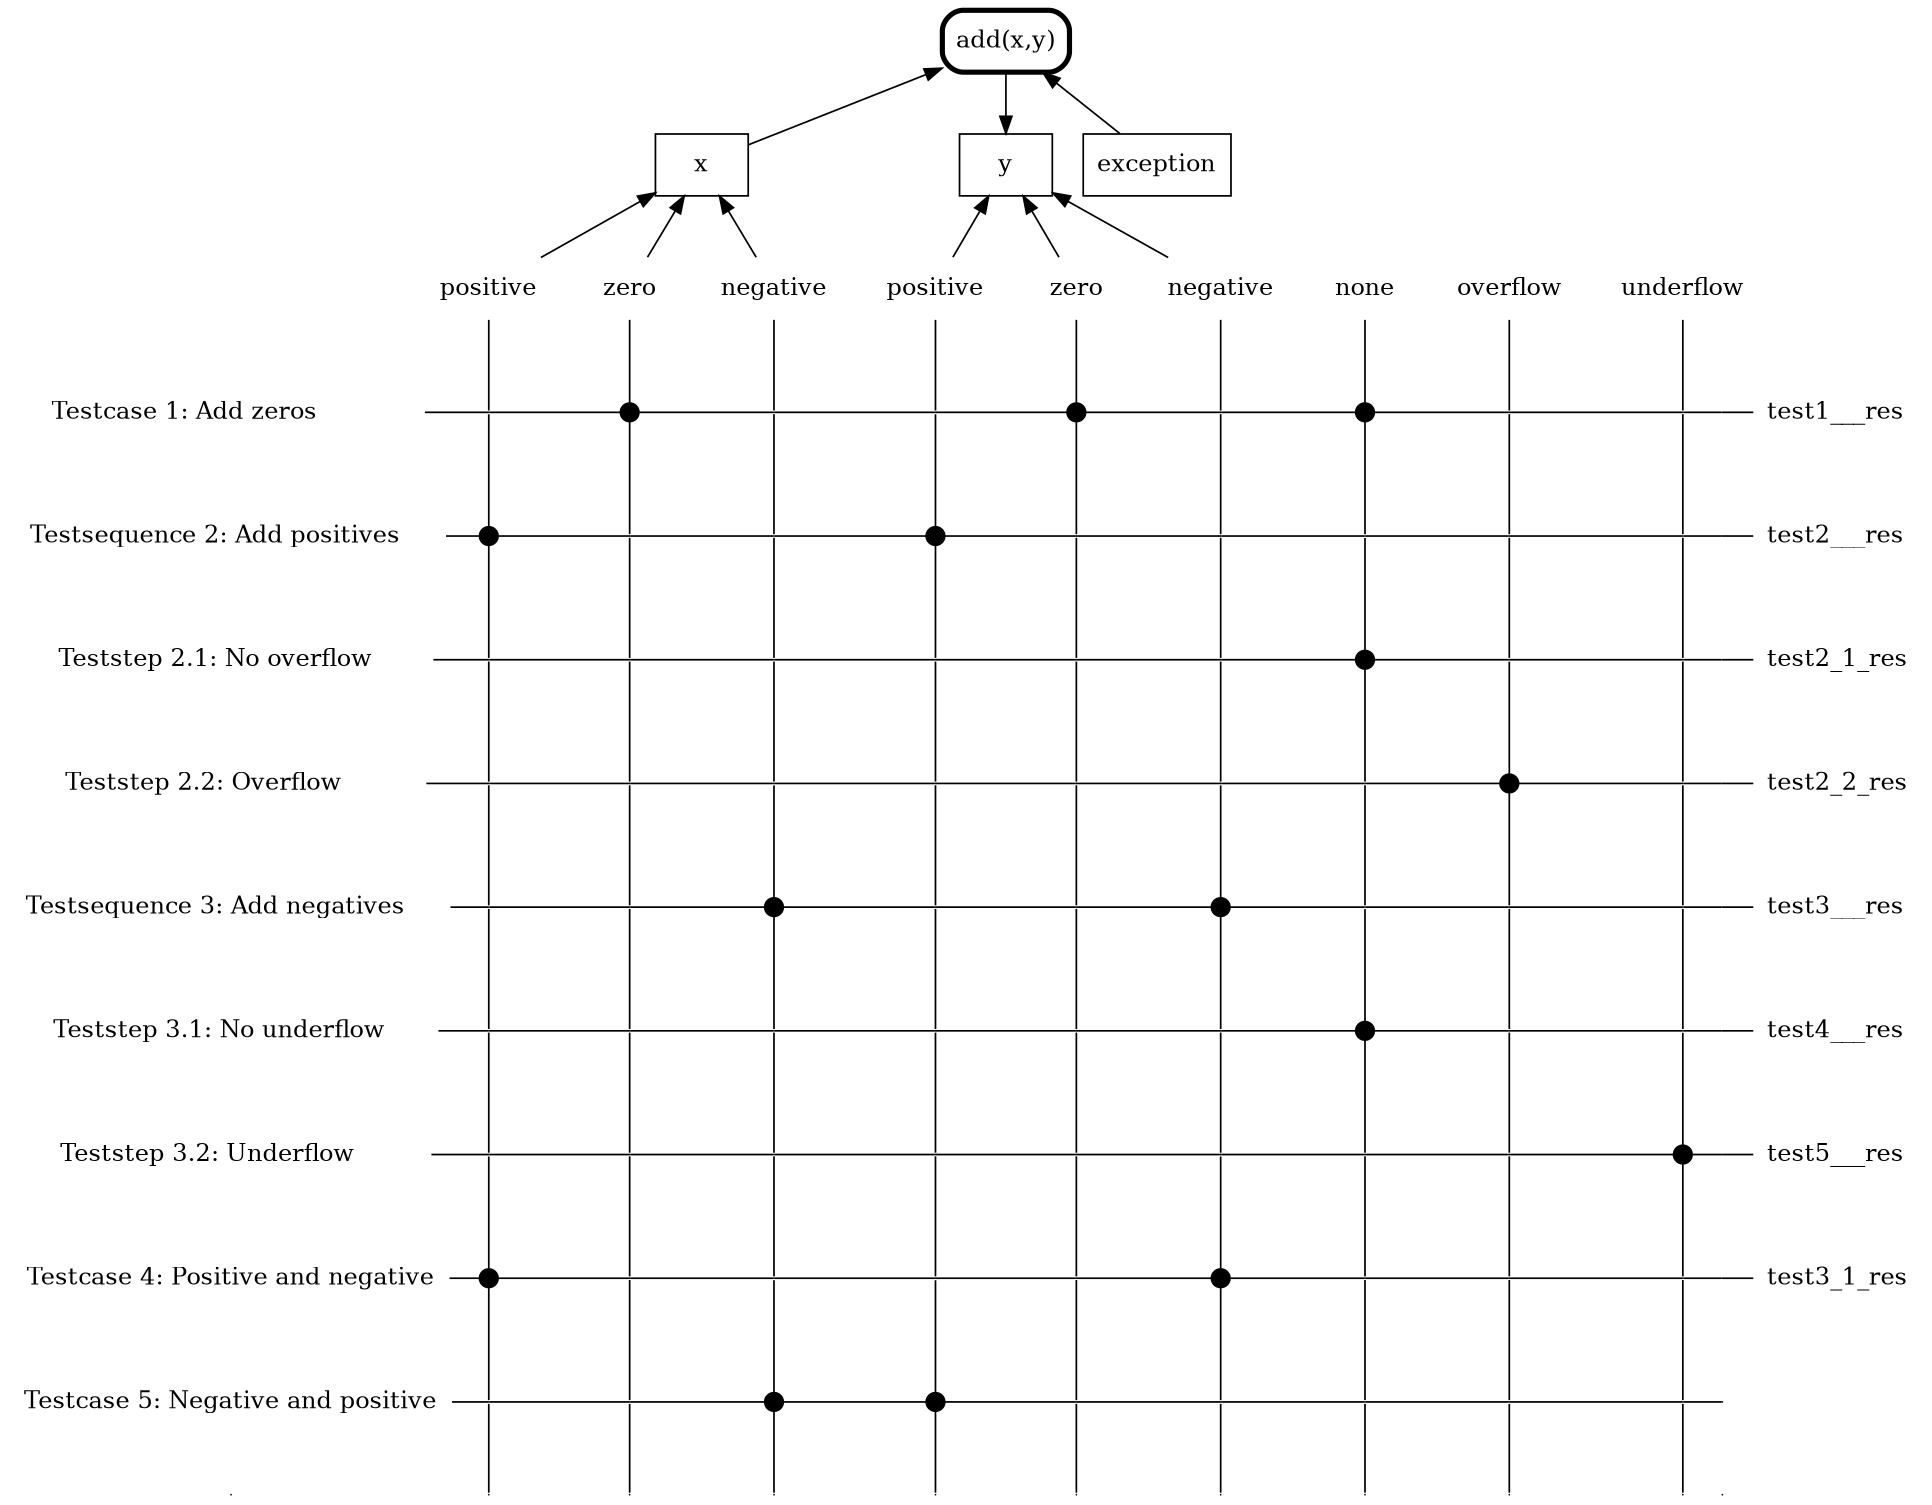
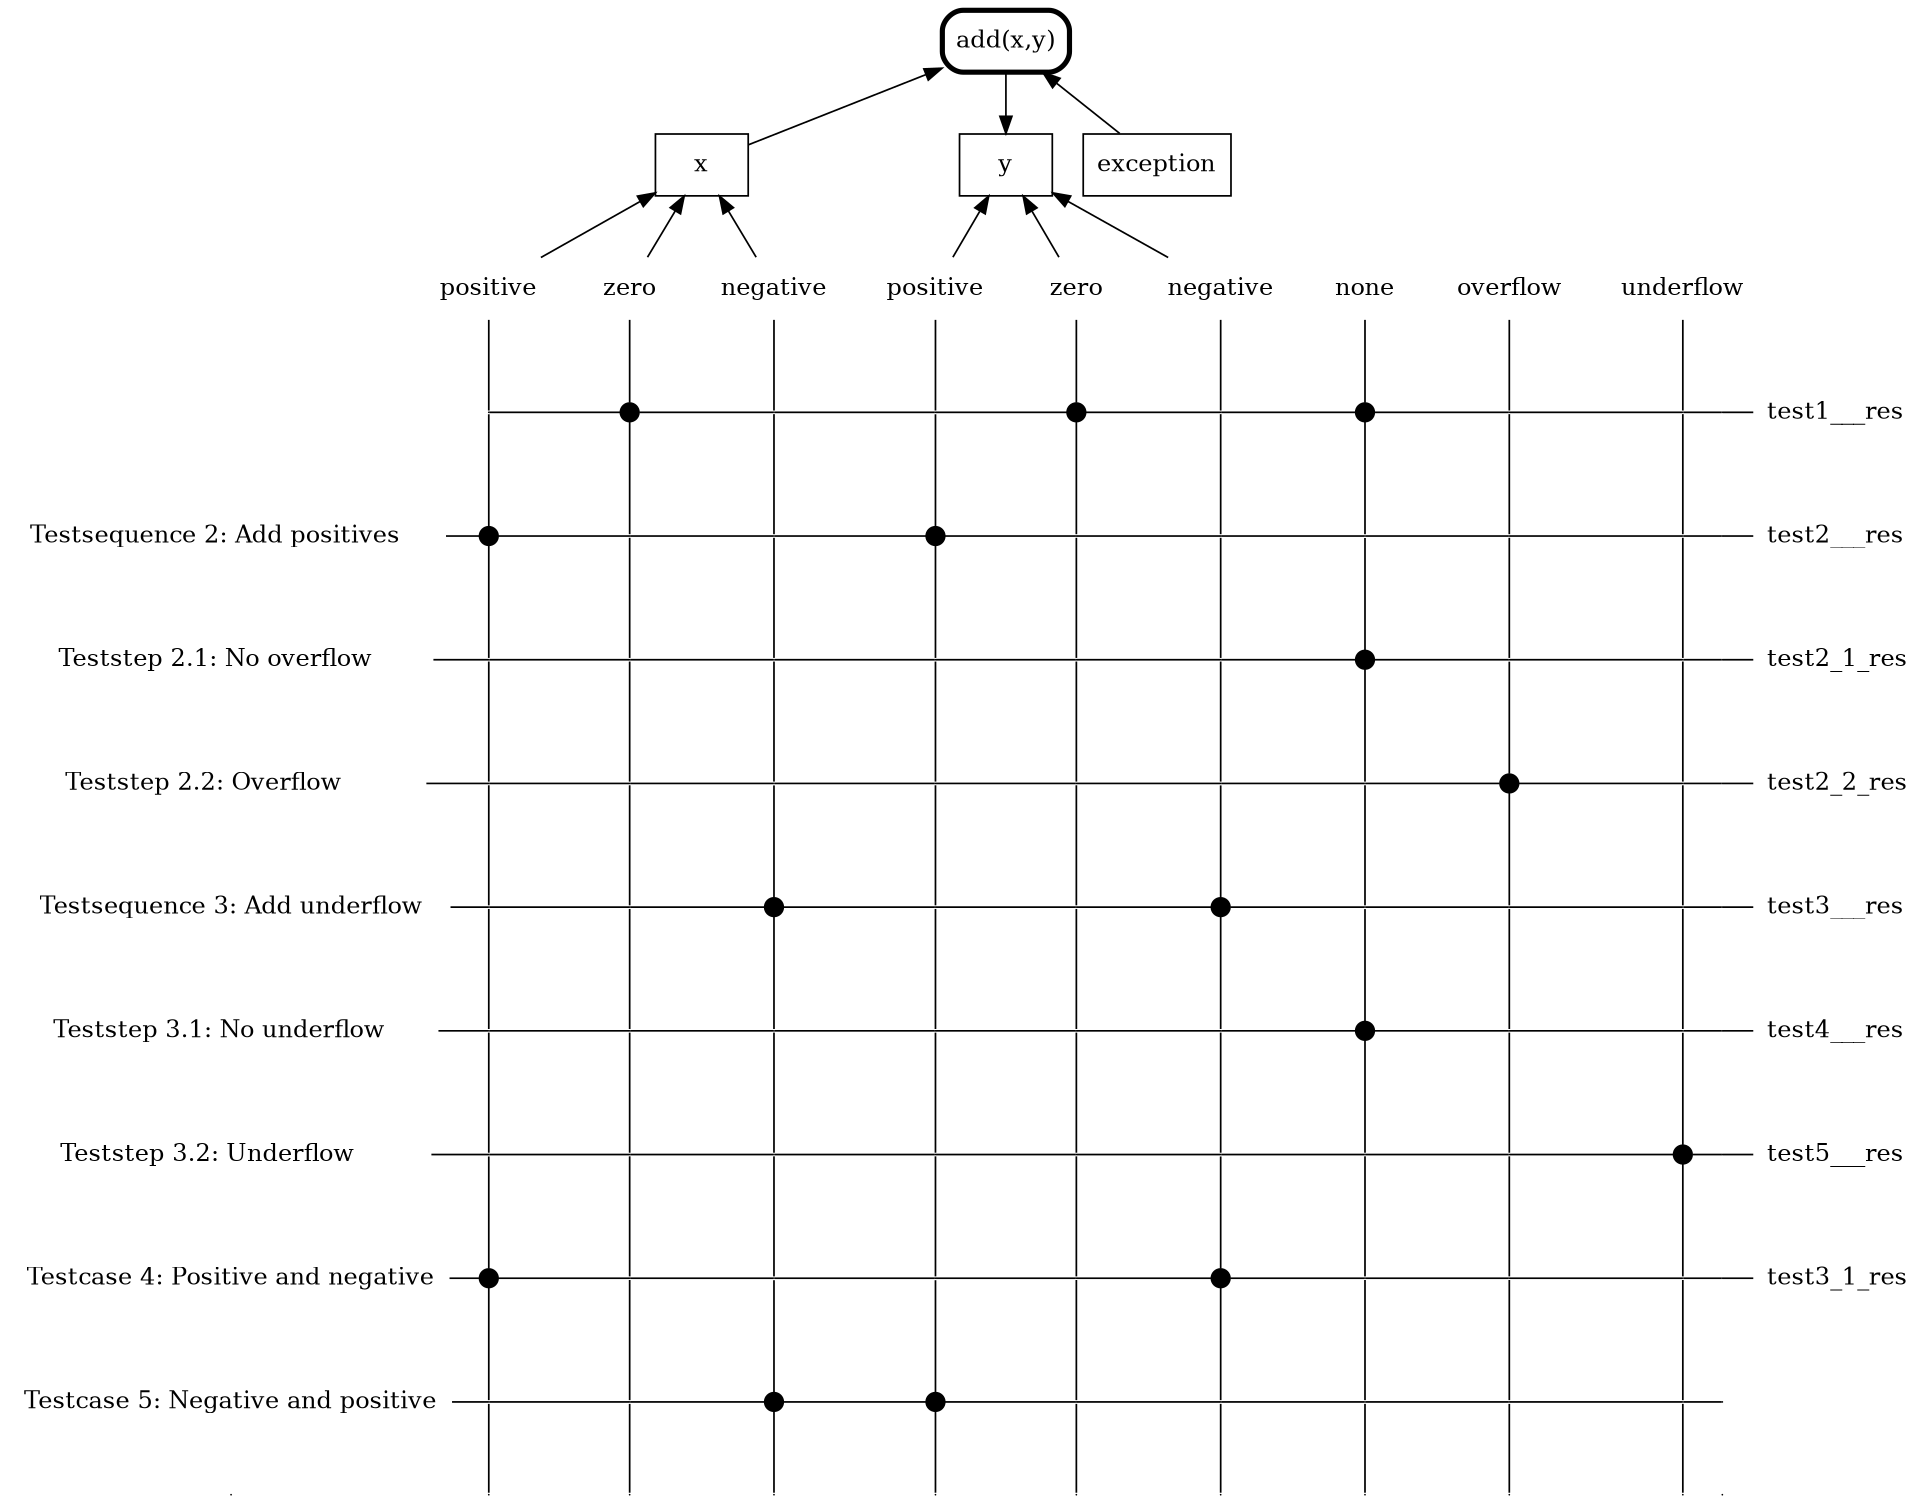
(231, 412) -> none
(231, 907) -> (231, 907)
